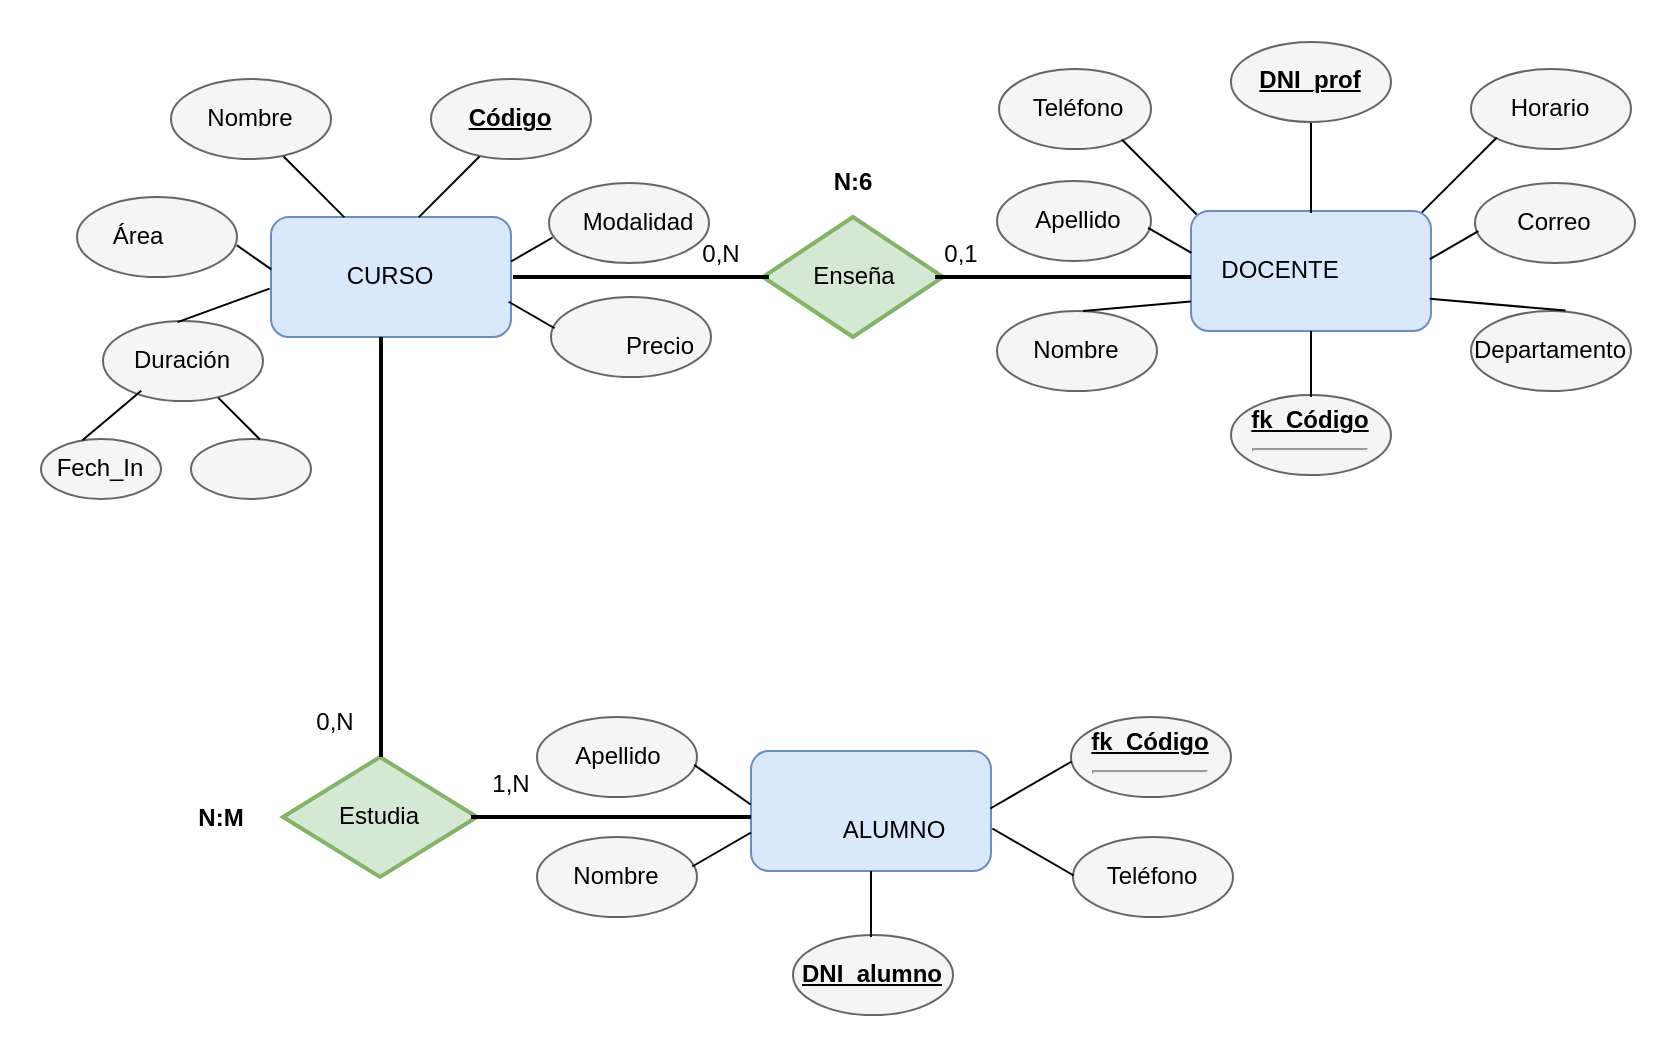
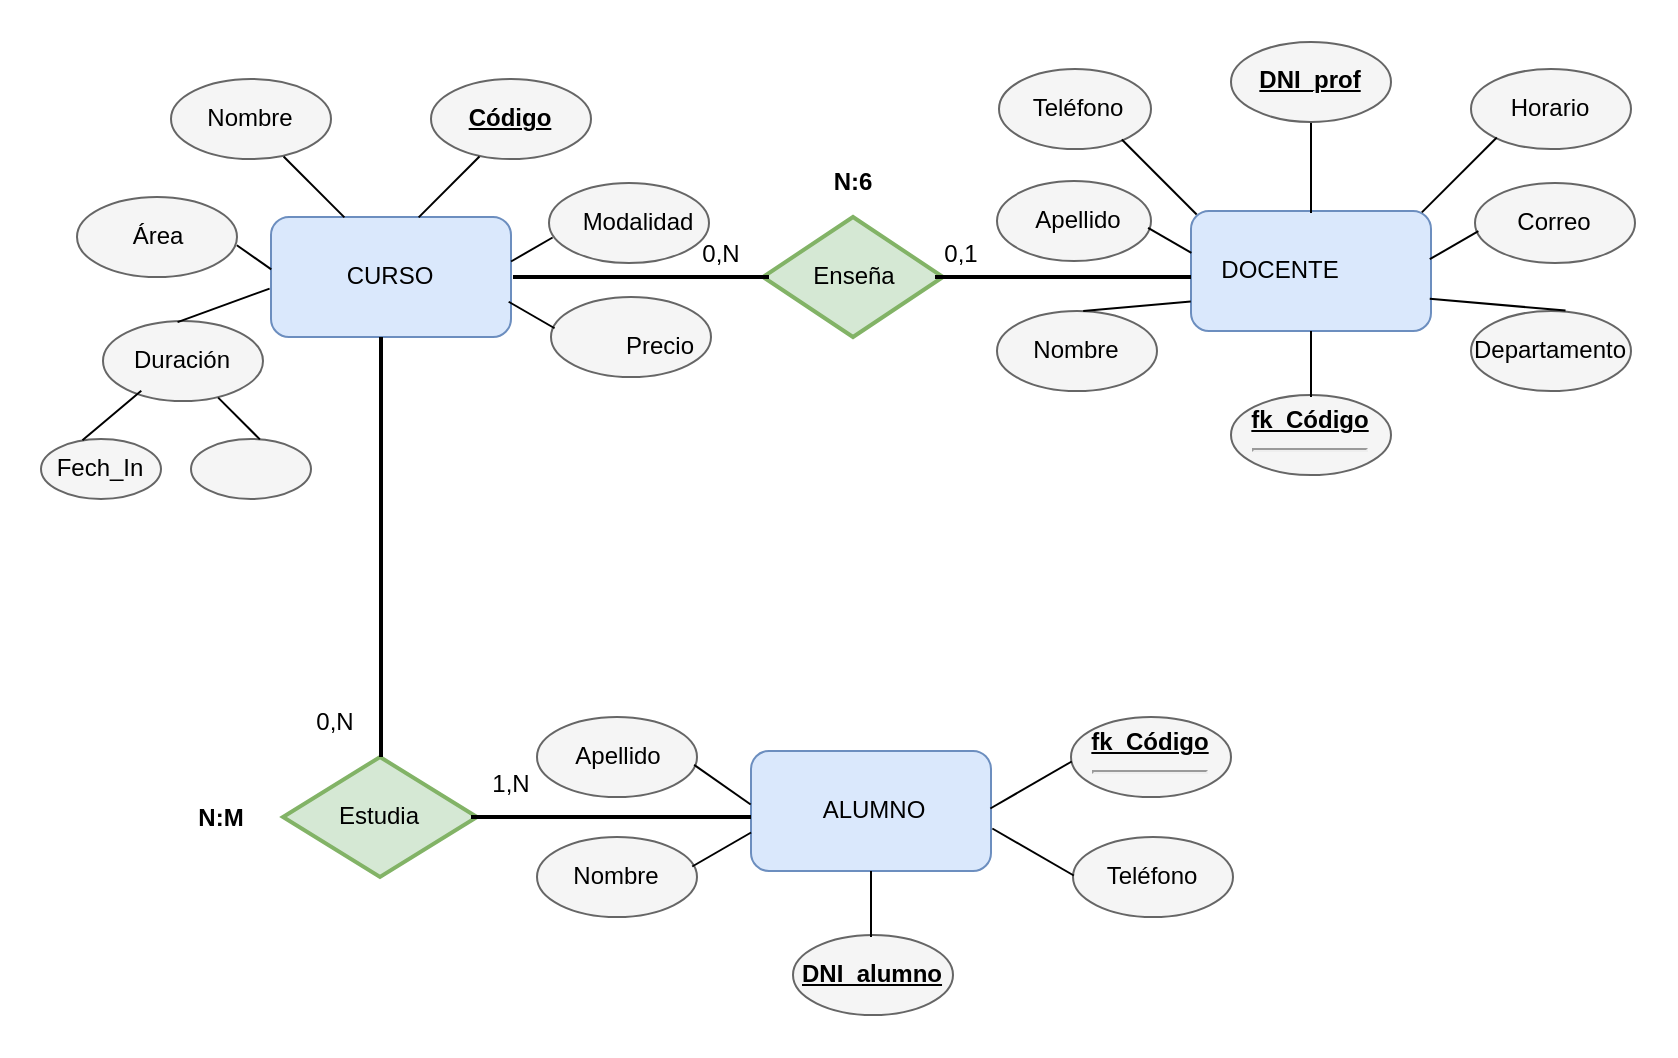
(139, 237) -> (159, 237)
(895, 831) -> (875, 811)
